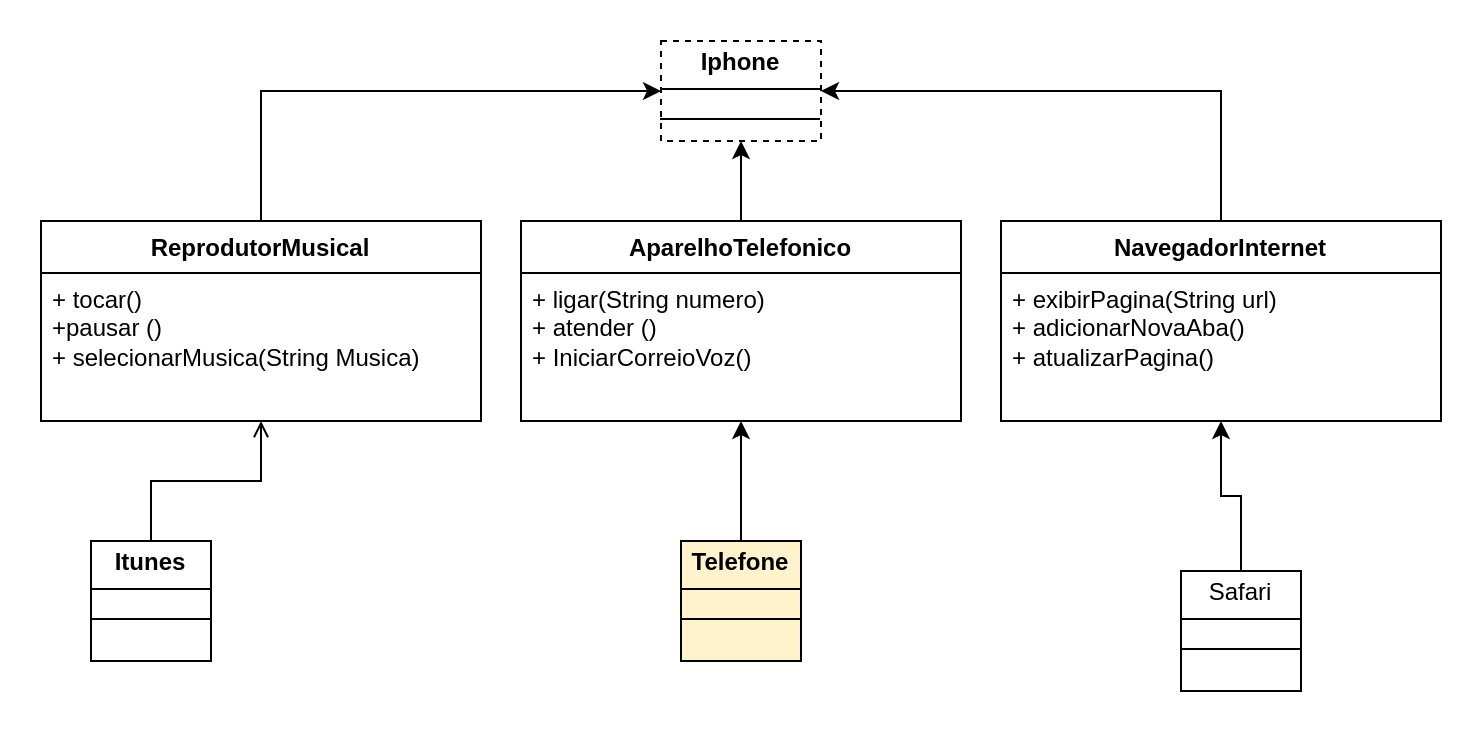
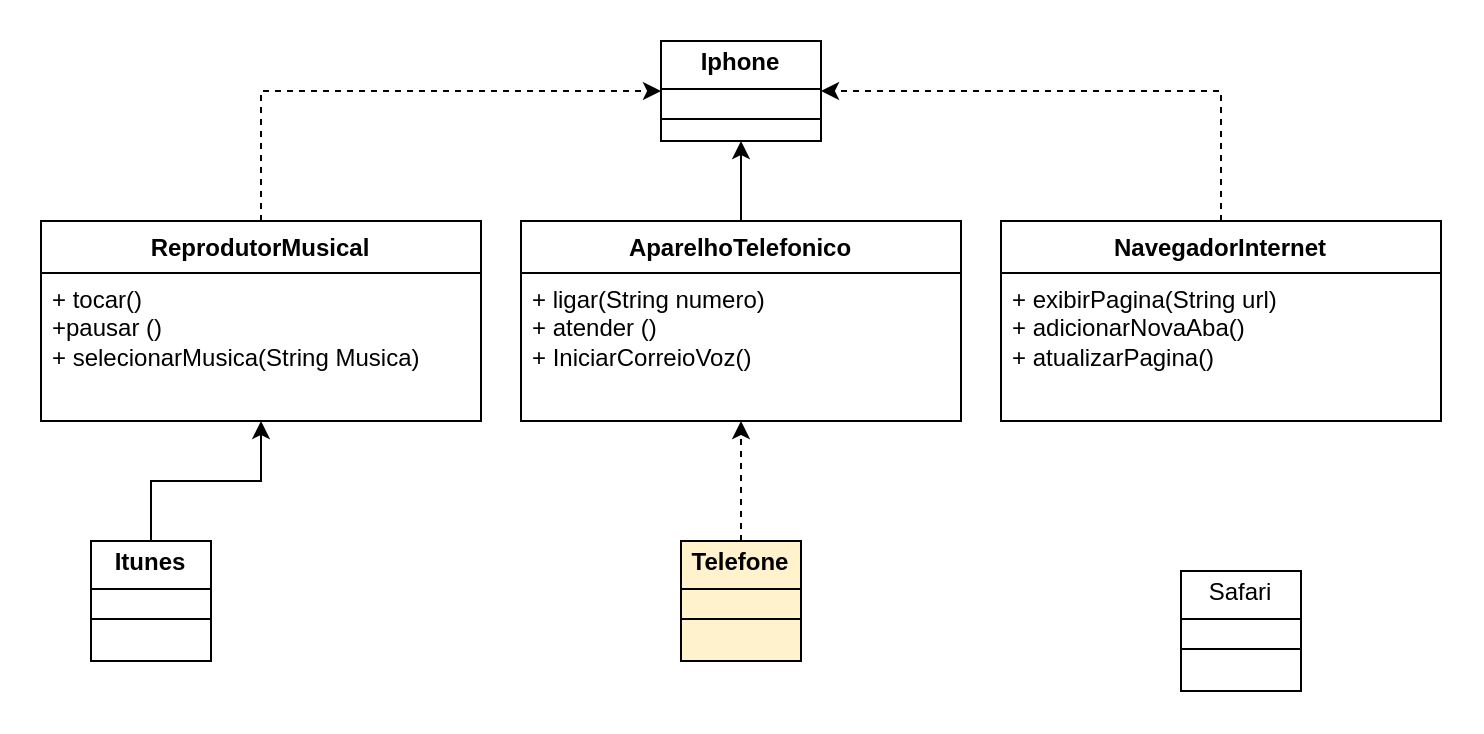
(392, 91) -> (392, 91)
(741, 91) -> (741, 91)
(1090, 91) -> (1090, 91)
(261, 433) -> (261, 436)
(741, 485) -> (741, 485)
(1238, 496) -> none
